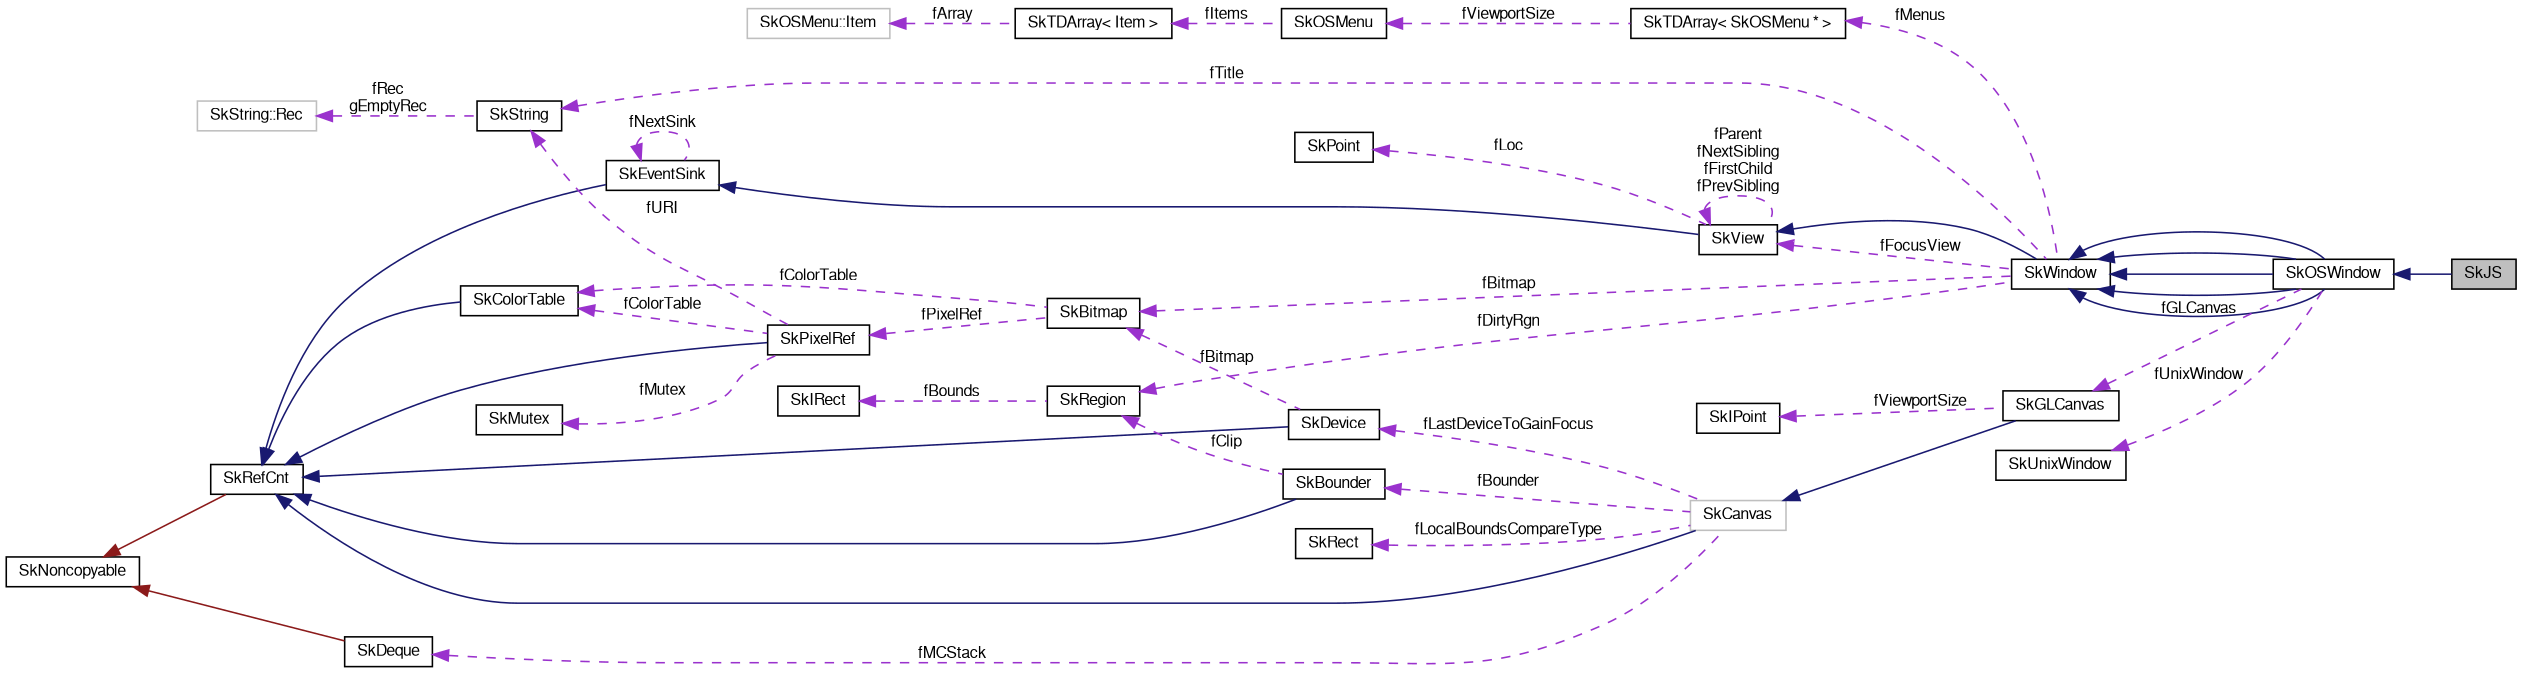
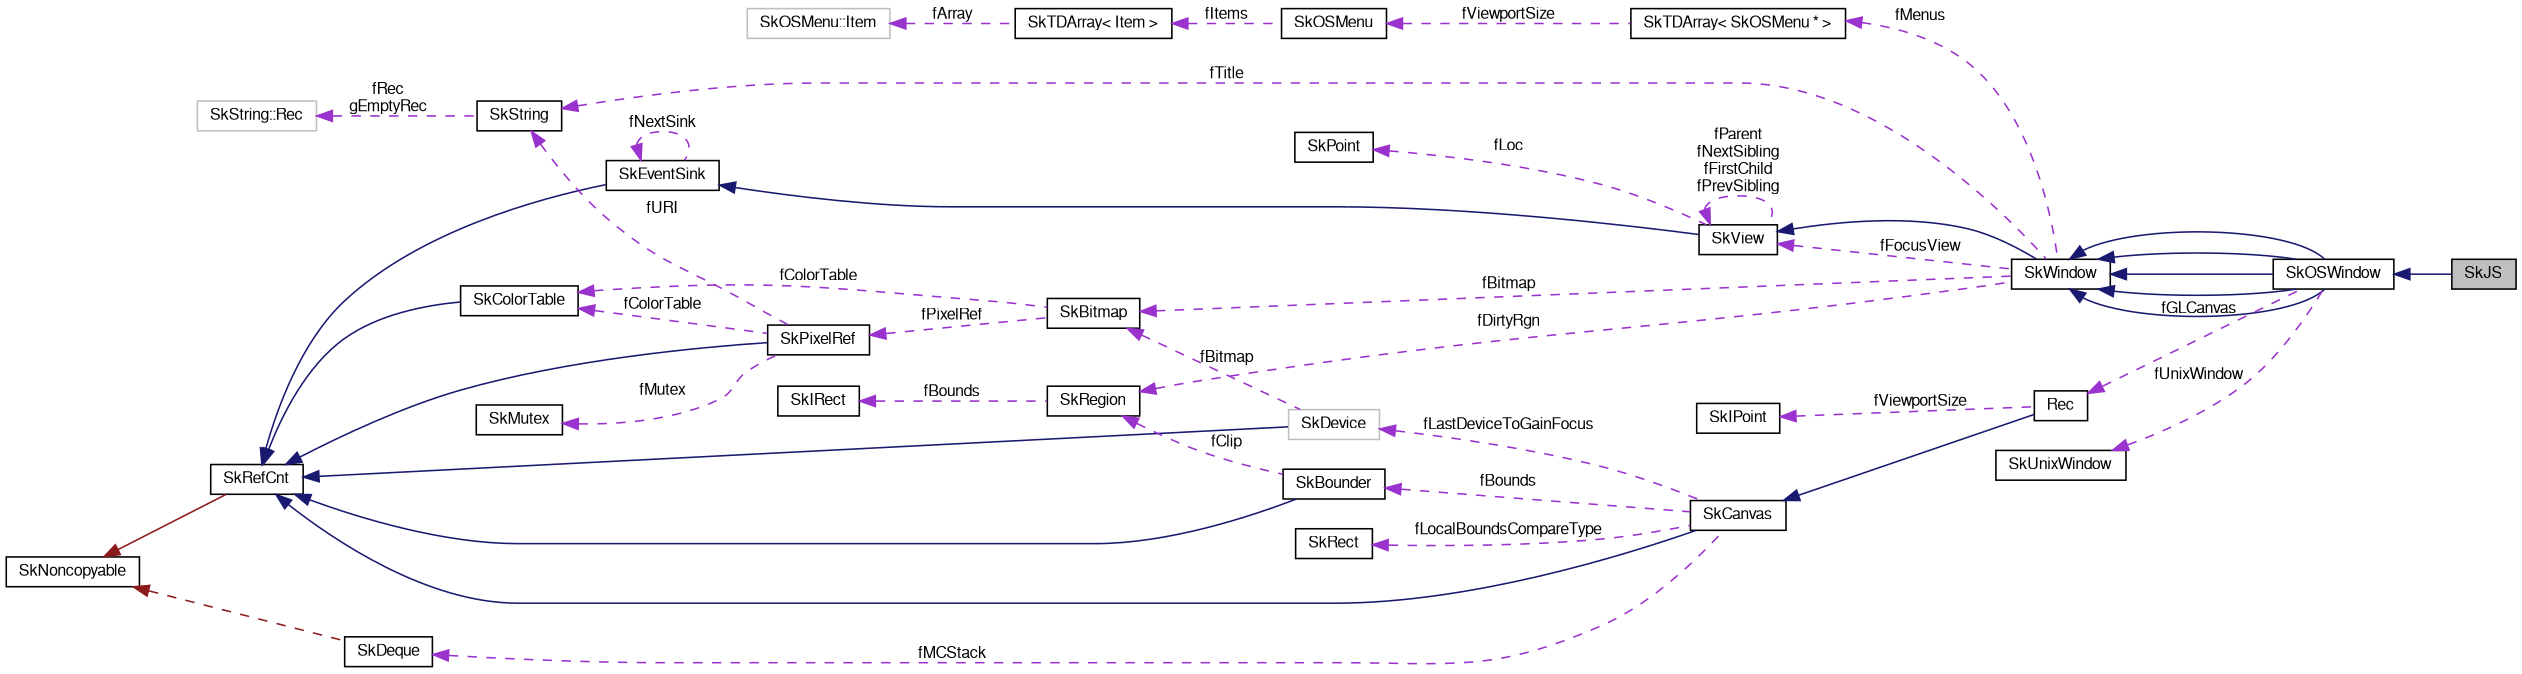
(2061, 406) -> (2061, 406)
(1334, 425) -> (1334, 425)
(1509, 482) -> (1509, 482)
(1738, 515) -> (1738, 515)
(247, 616) -> (247, 616)
